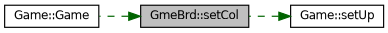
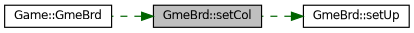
(52, 16) -> (58, 16)
(337, 16) -> (356, 16)
